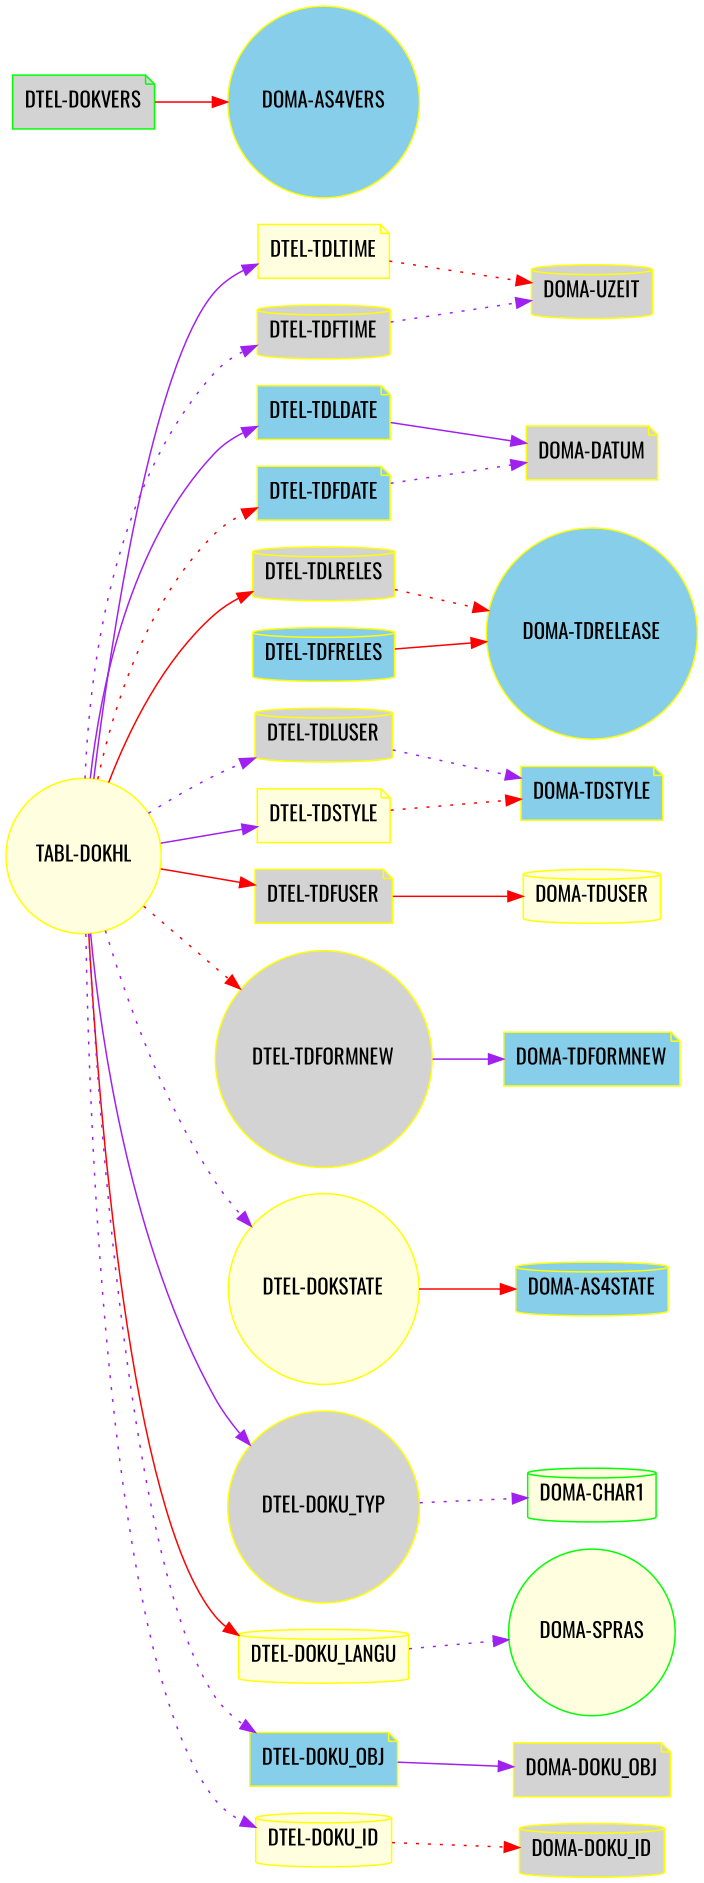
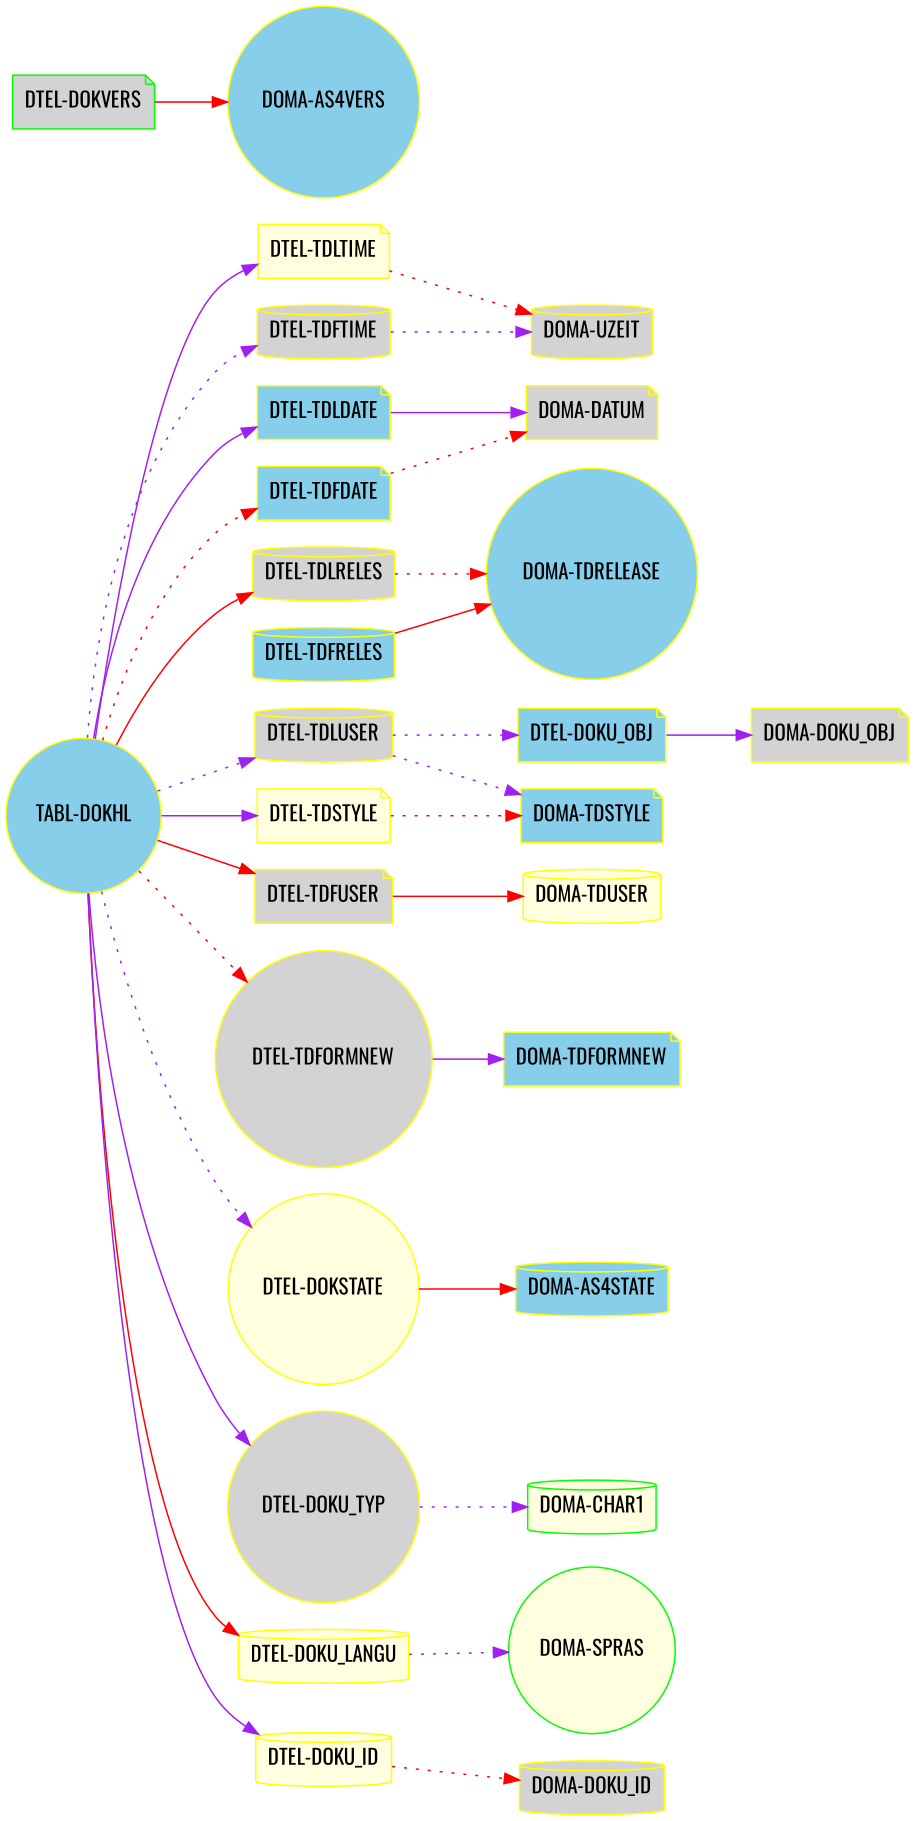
(451, 474) -> (451, 455)
(84, 856) -> (84, 816)
(112, 1392) -> (137, 1429)
(139, 1442) -> (448, 735)
